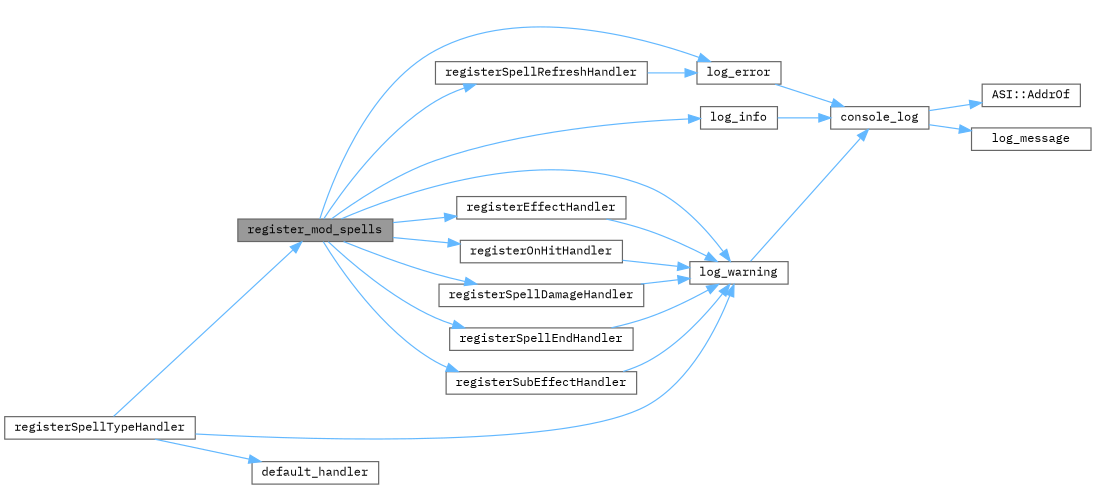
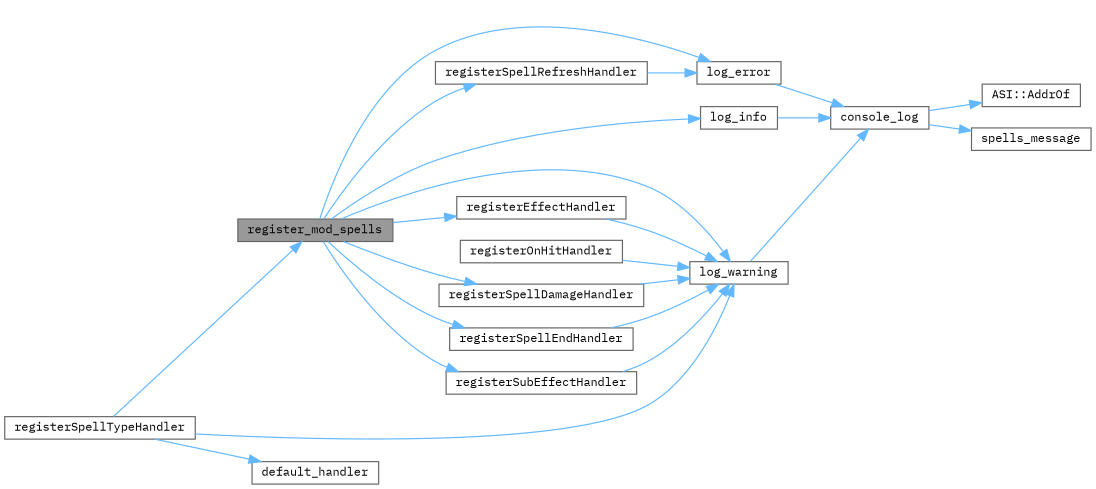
(1031, 139) -> (1031, 139)
(420, 240) -> none
